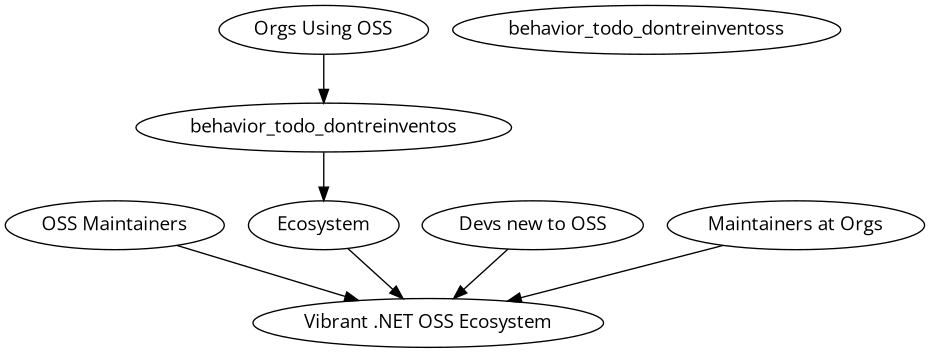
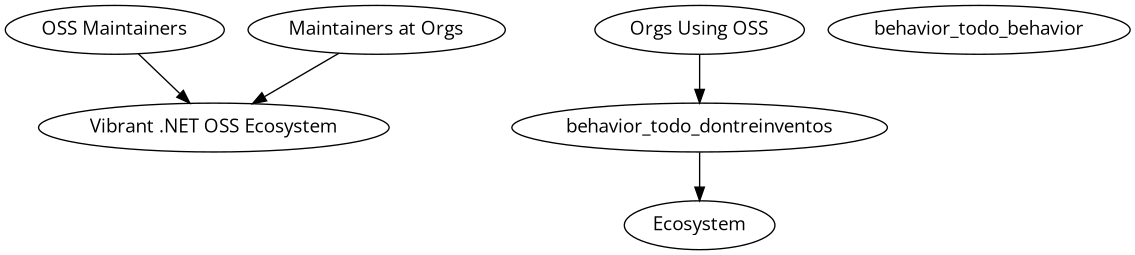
(647, 30) -> (979, 30)
(533, 225) -> none
(370, 269) -> none
